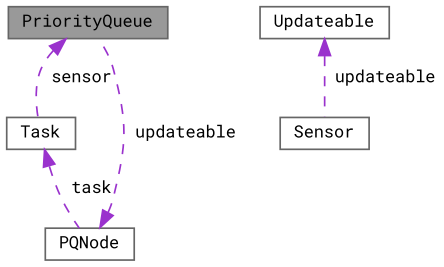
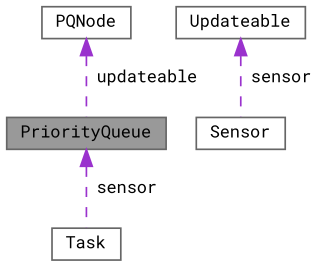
(381, 78) -> (277, 78)
(62, 199) -> none
